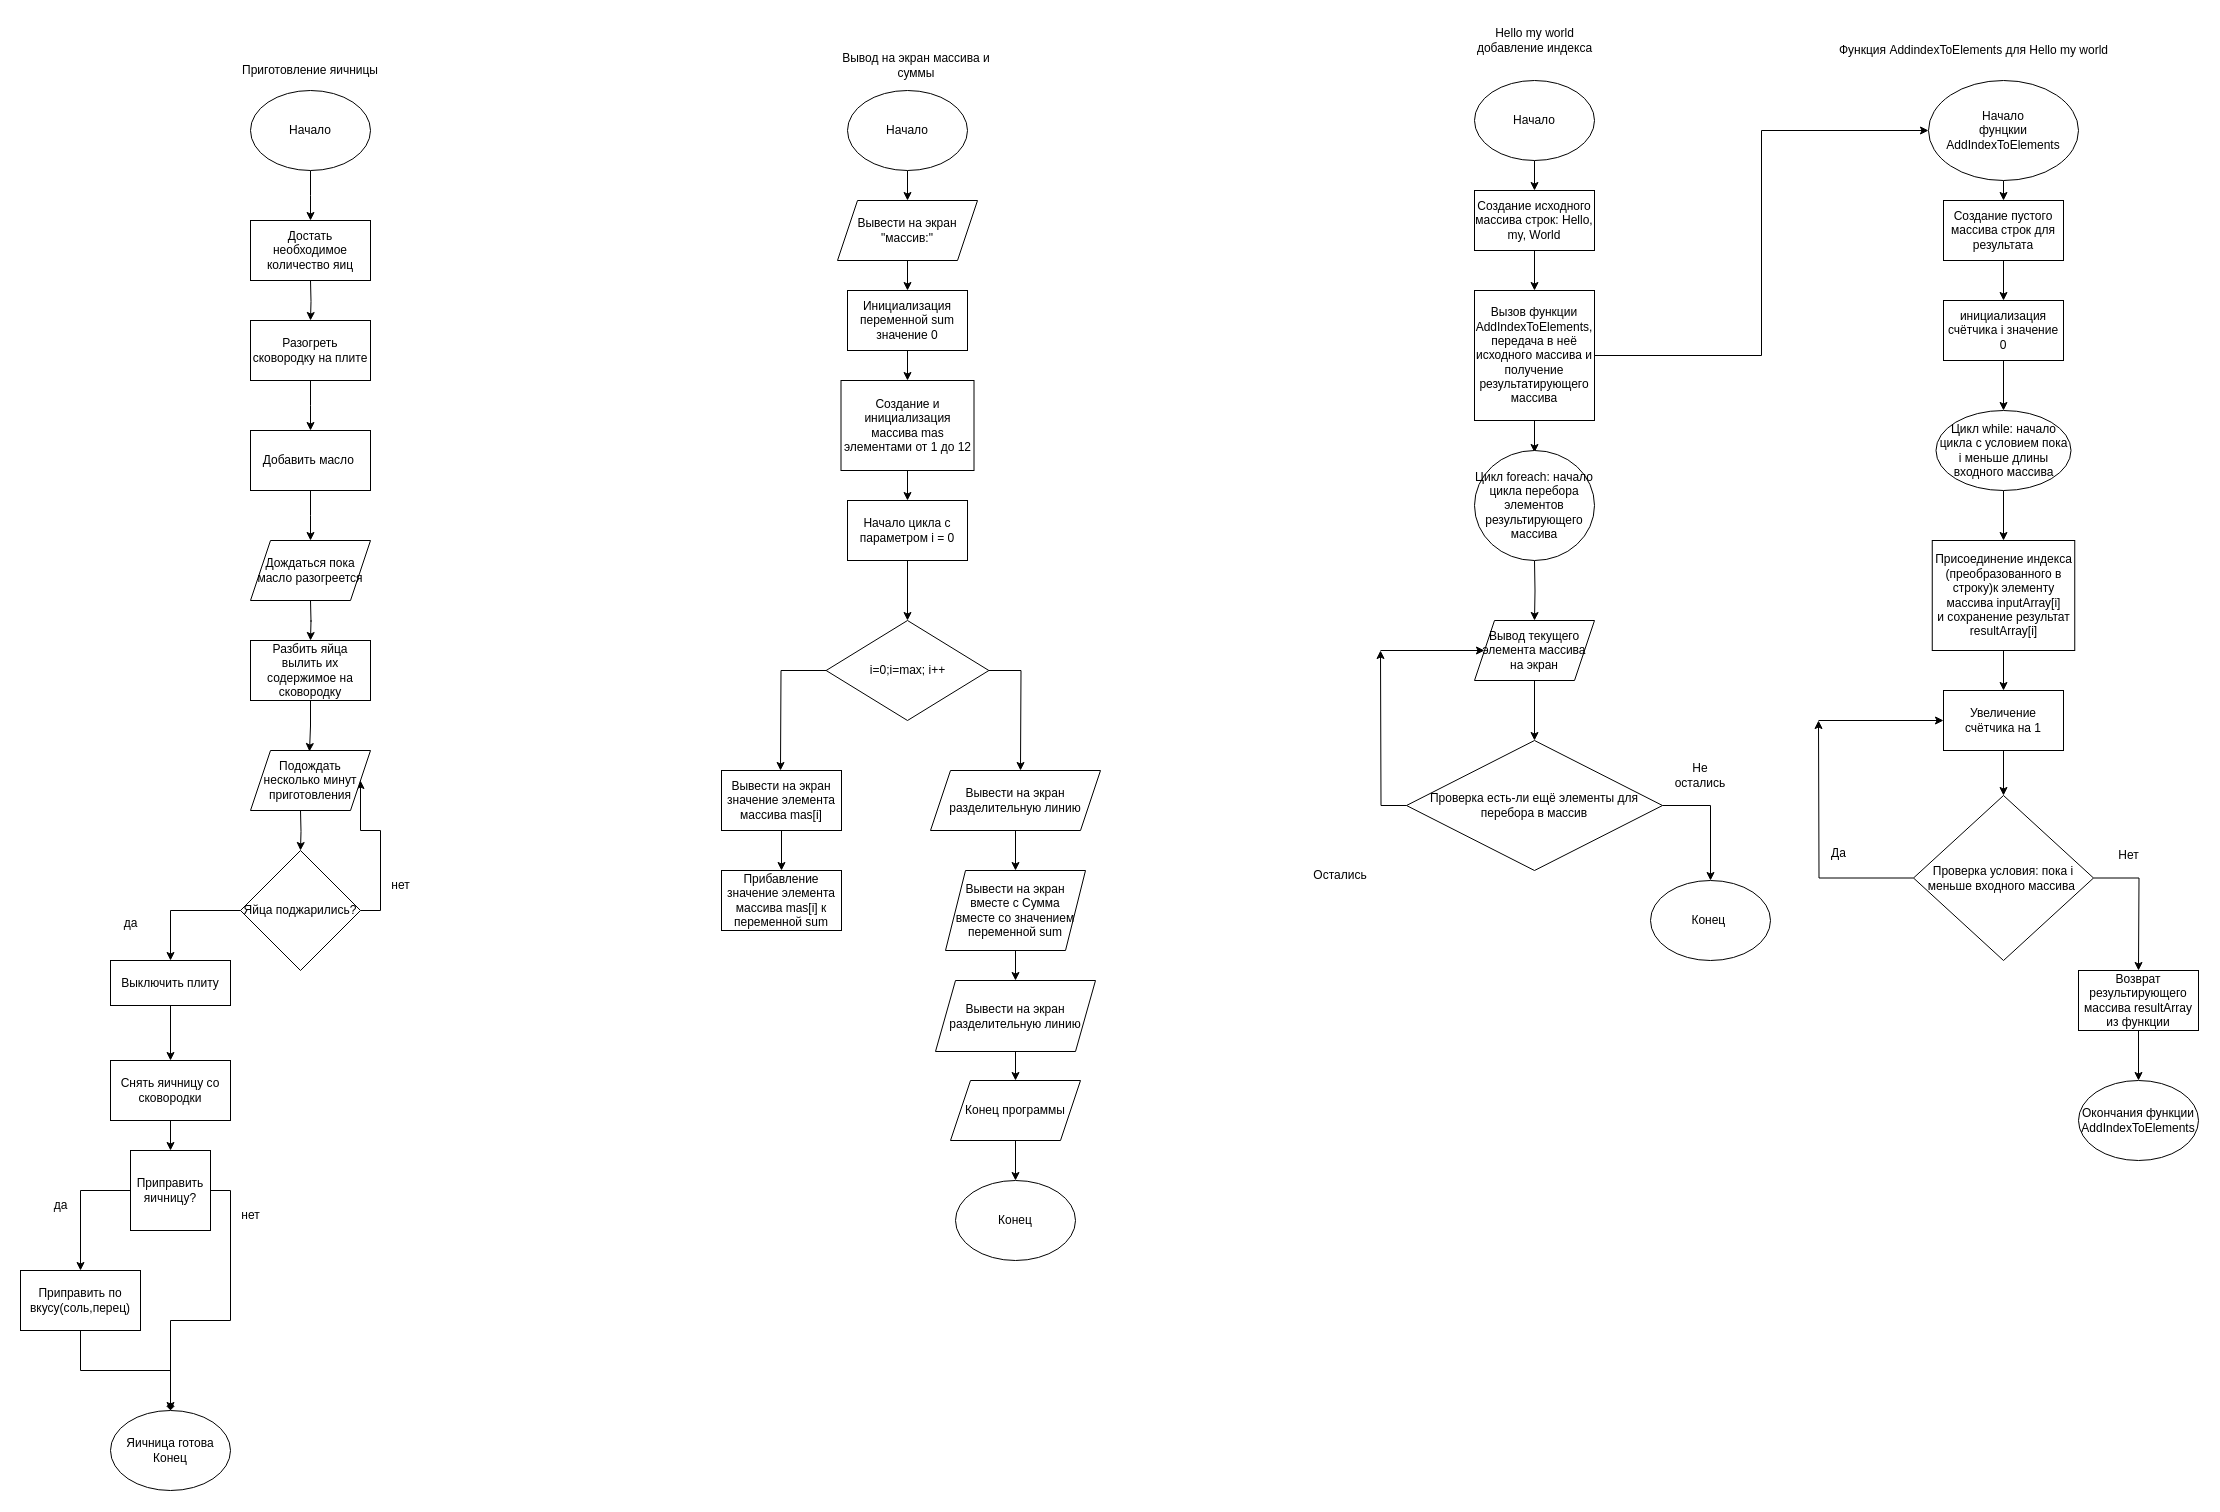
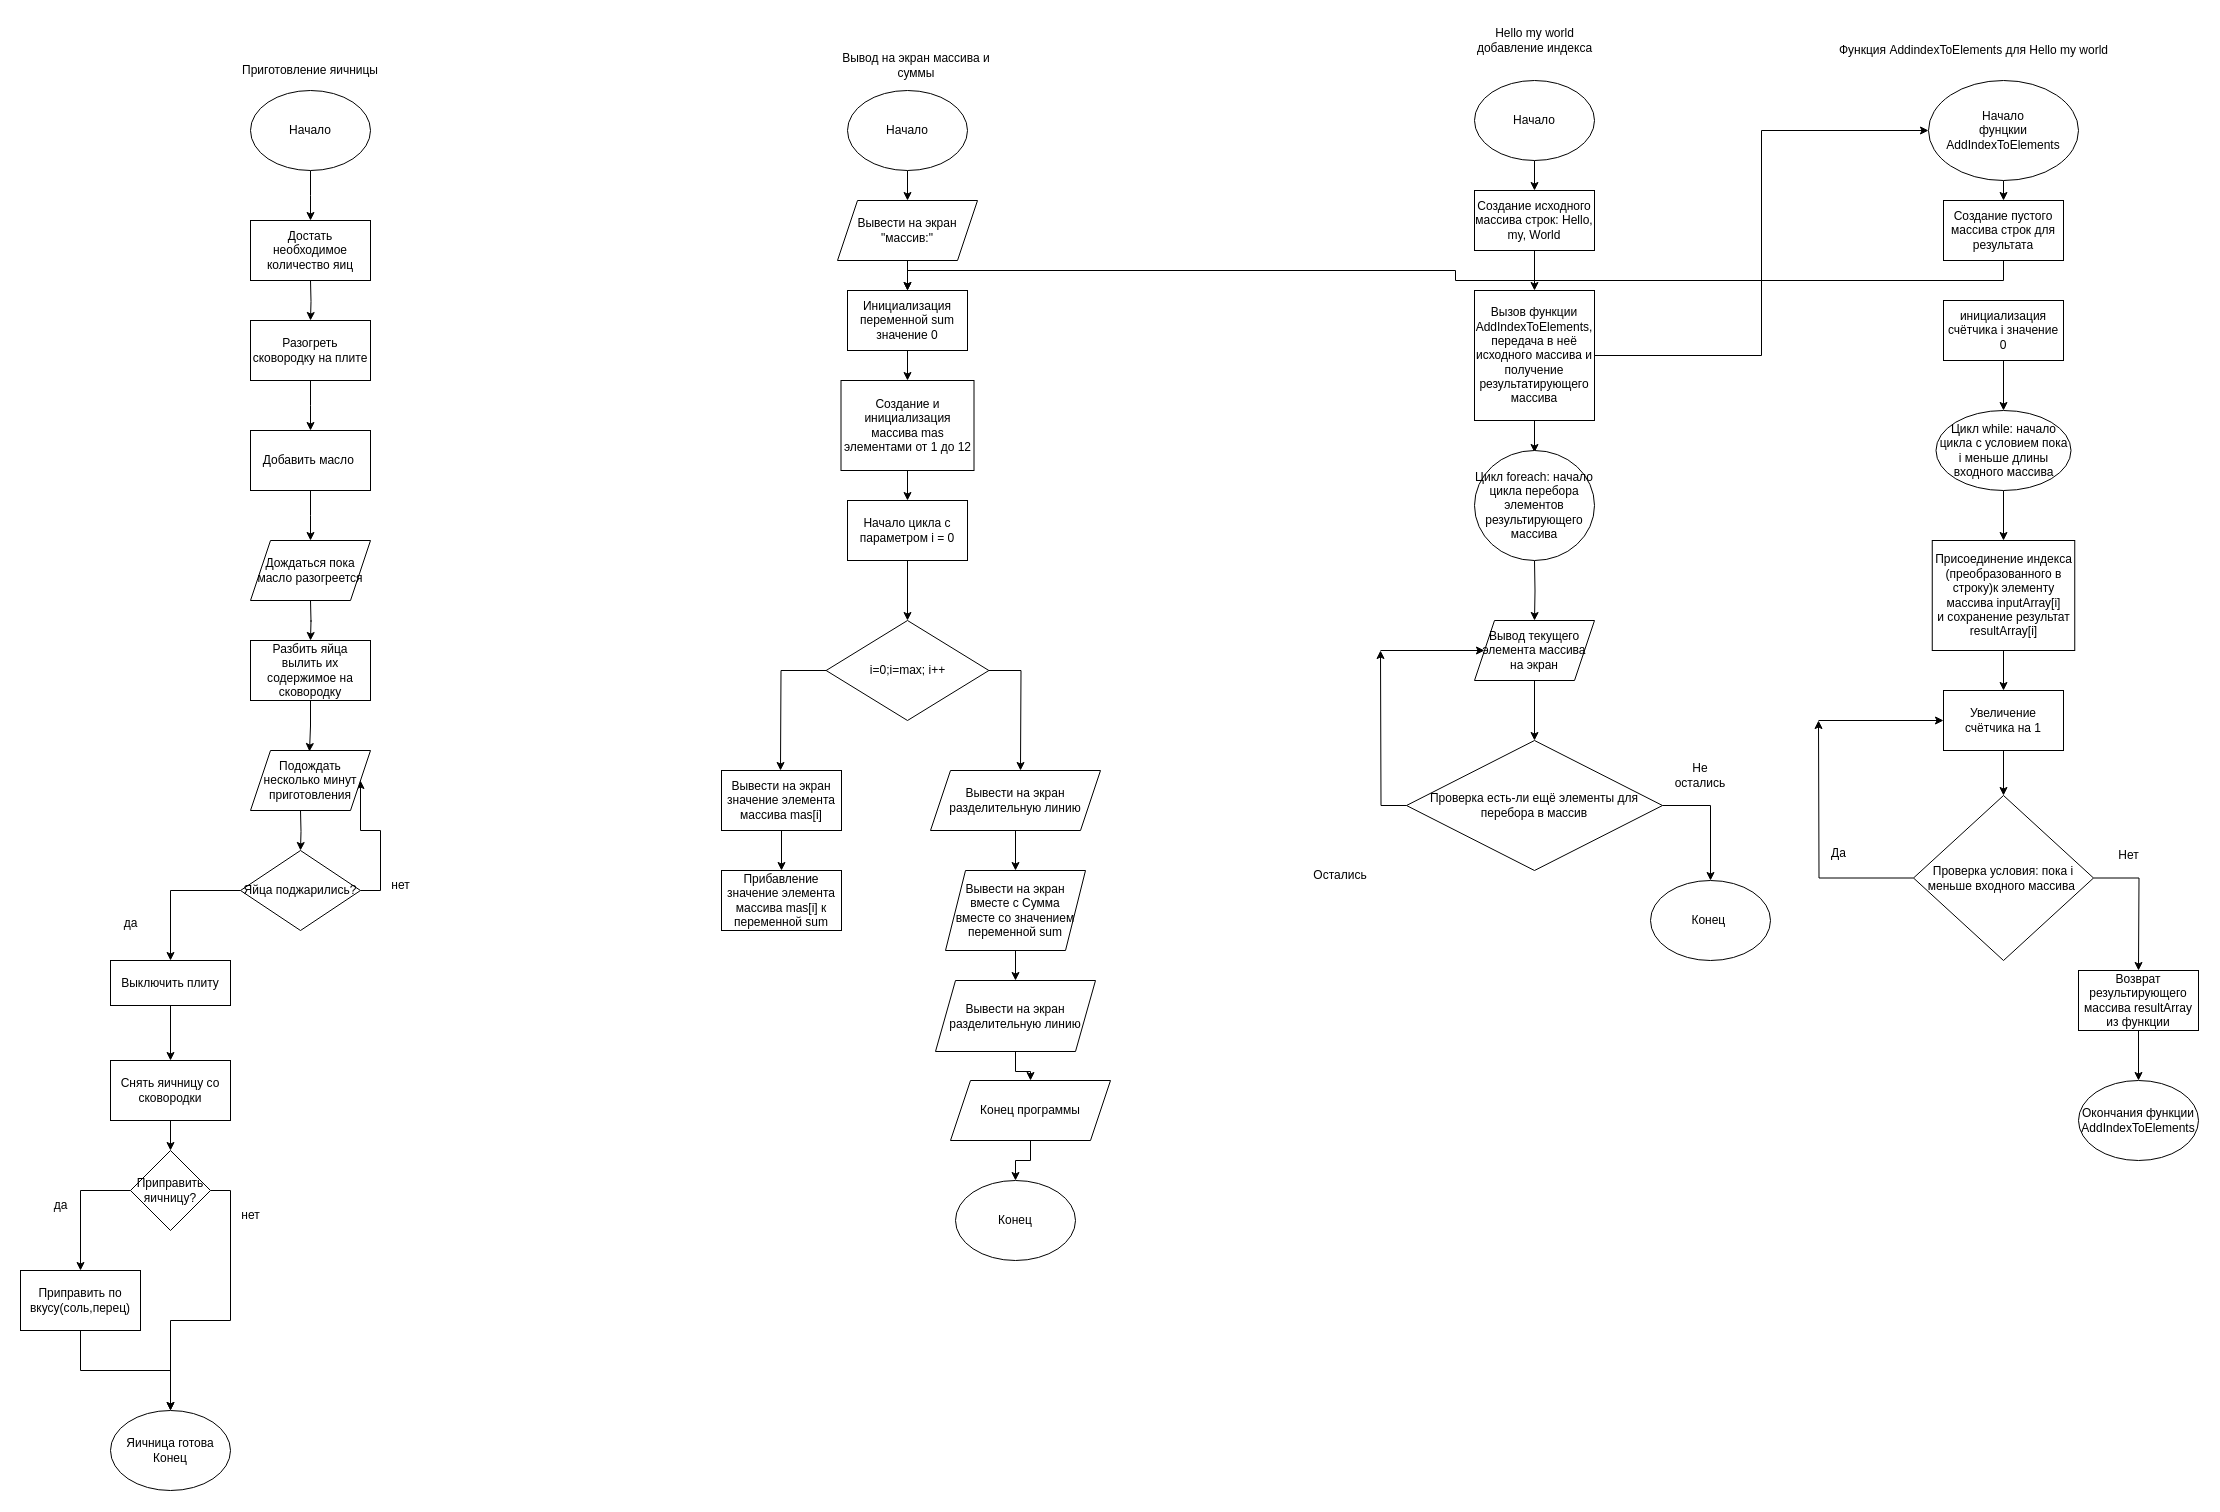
(2004, 286) -> (1456, 279)
(301, 911) -> (301, 891)
(1016, 1111) -> (1031, 1111)
(171, 1191) -> (171, 1191)
(212, 1191) -> (212, 1191)
